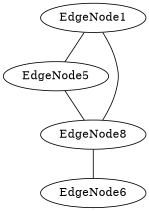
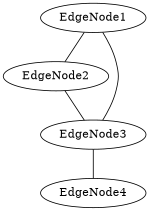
(56, 76) -> (56, 76)
(93, 135) -> (93, 135)
(93, 193) -> (93, 193)
